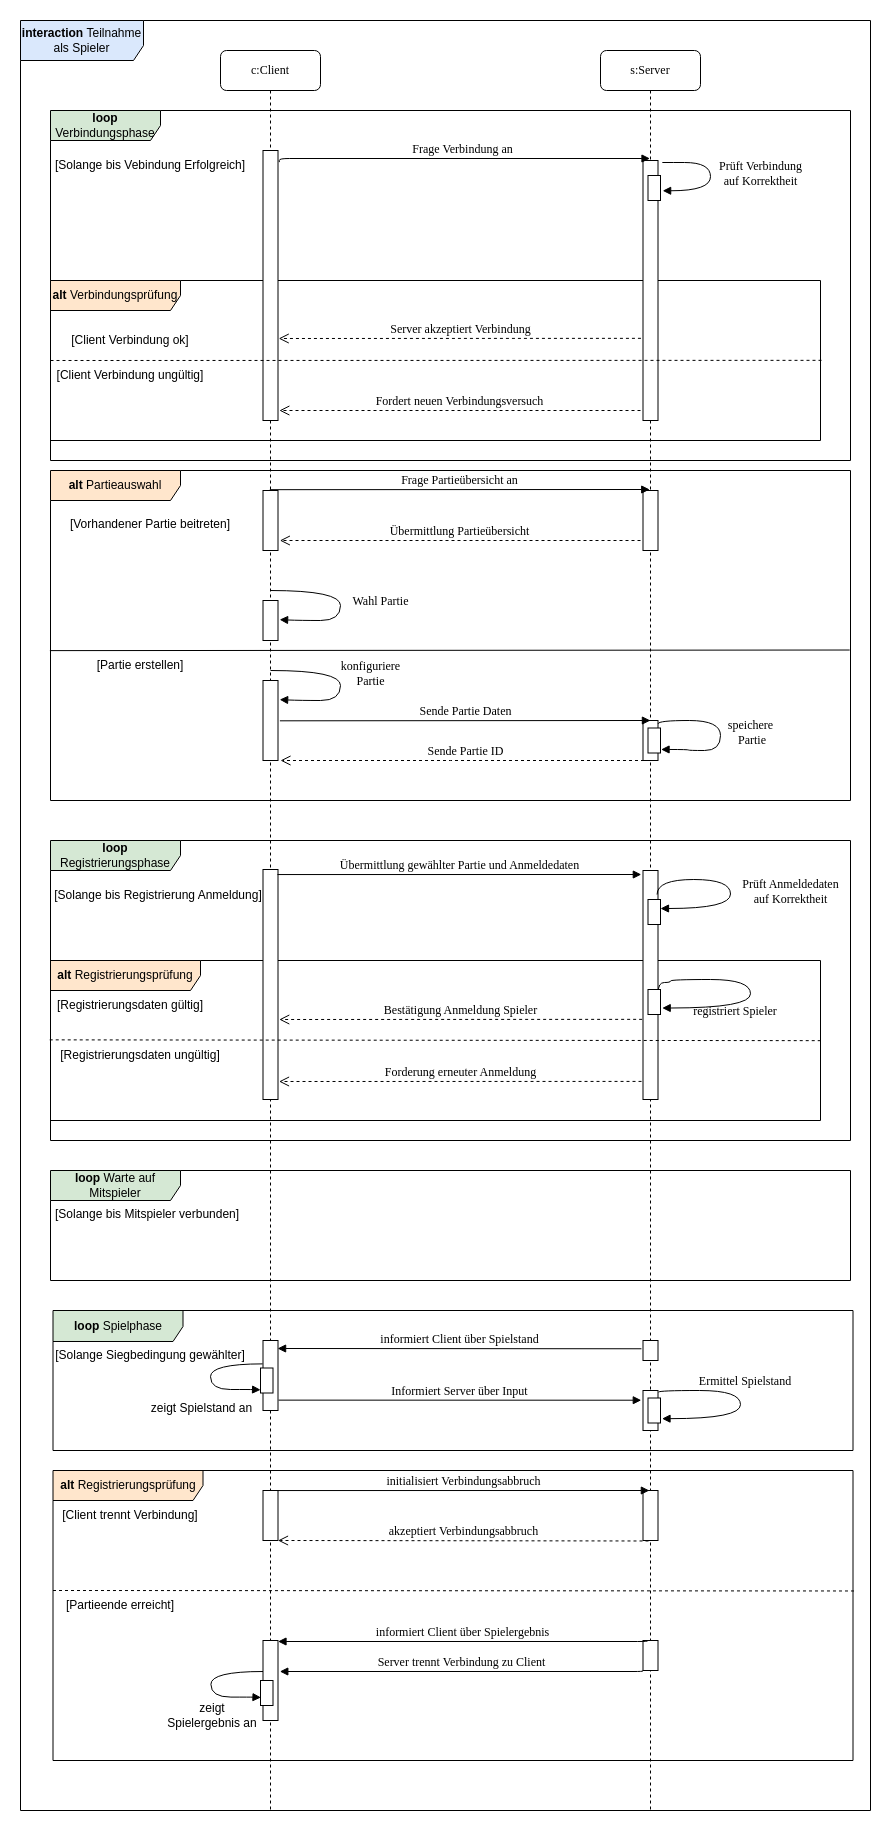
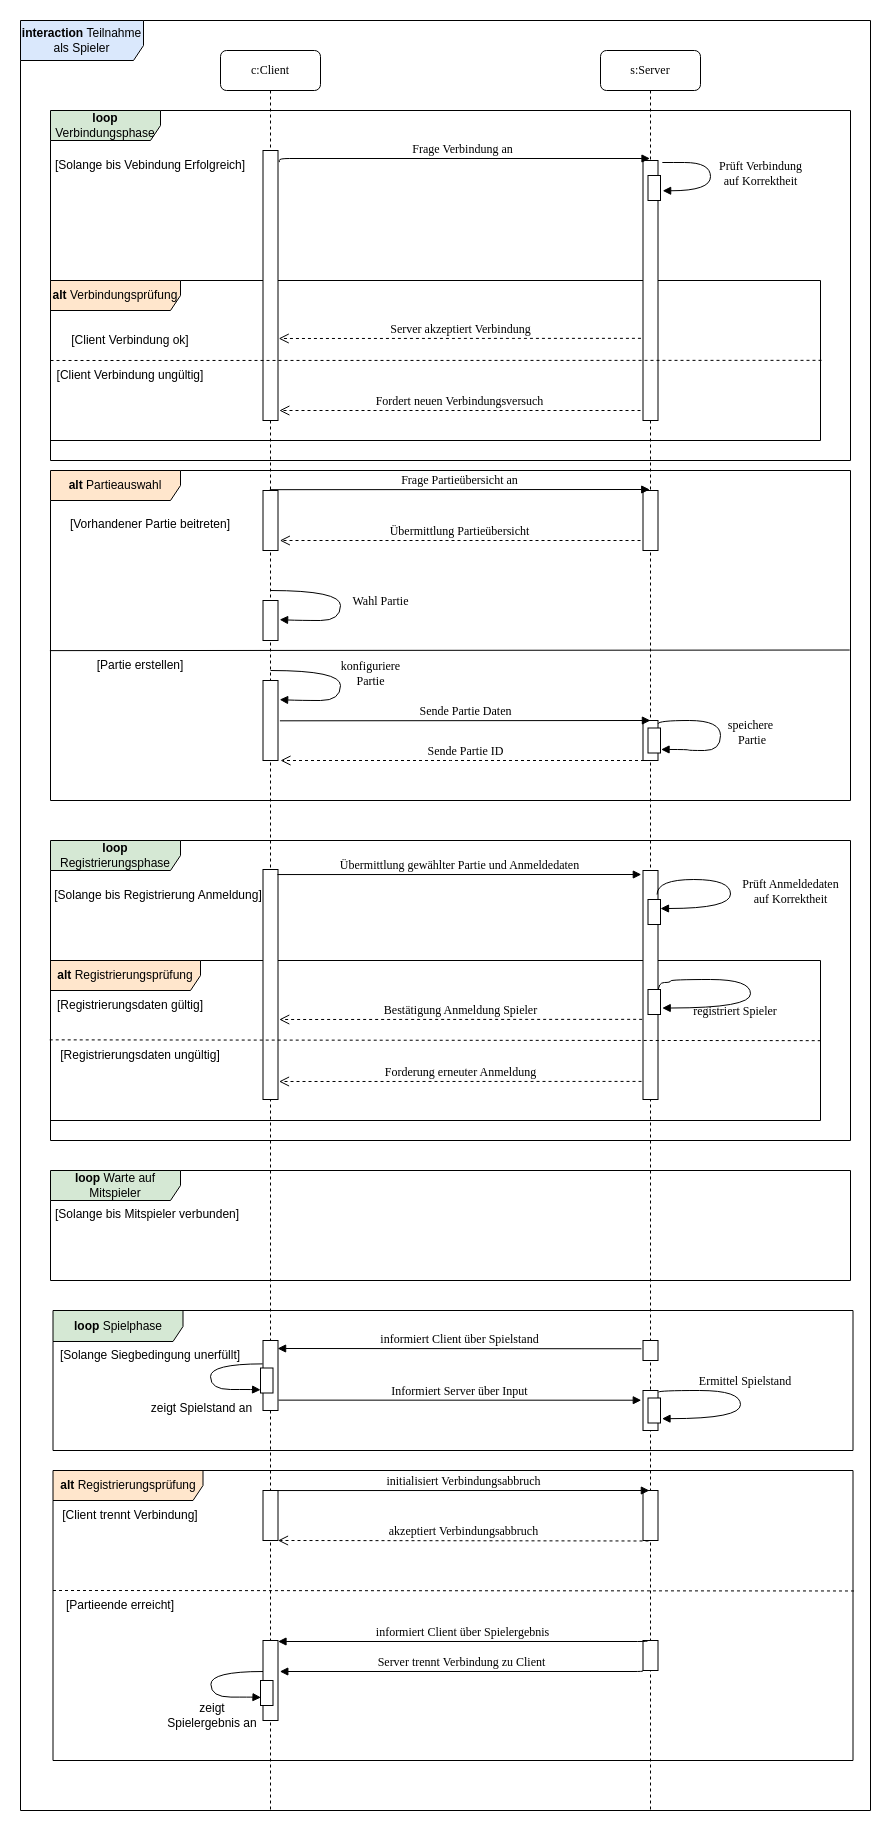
(151, 1356) -> (151, 1356)
